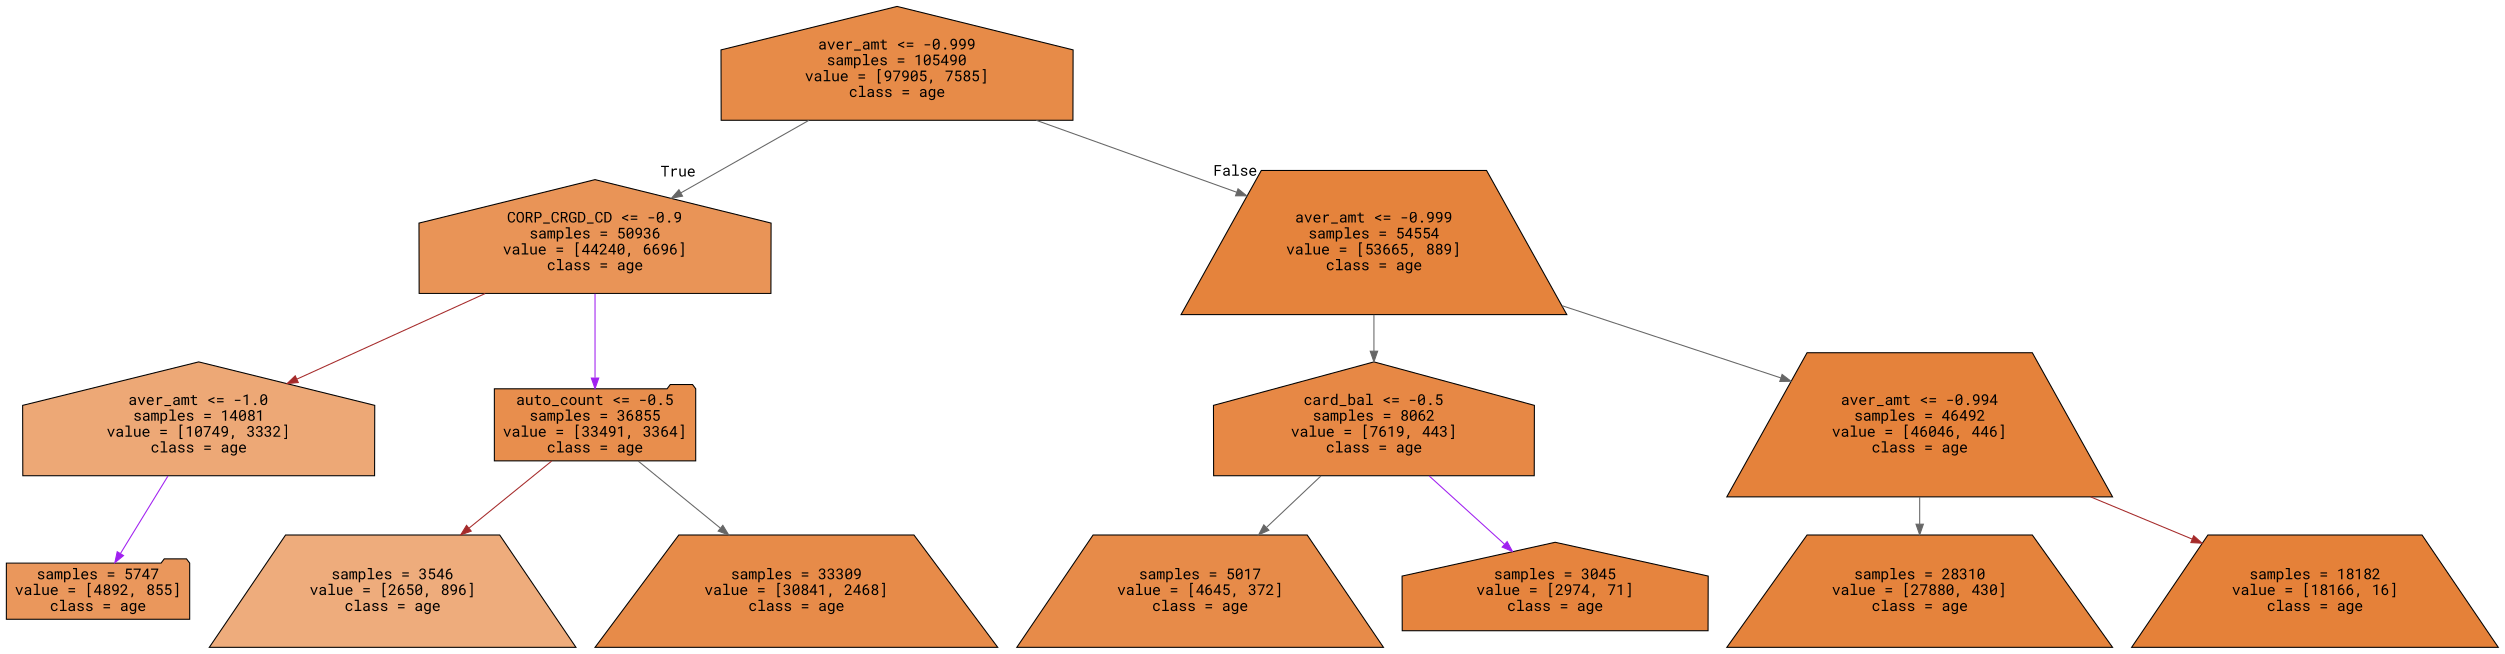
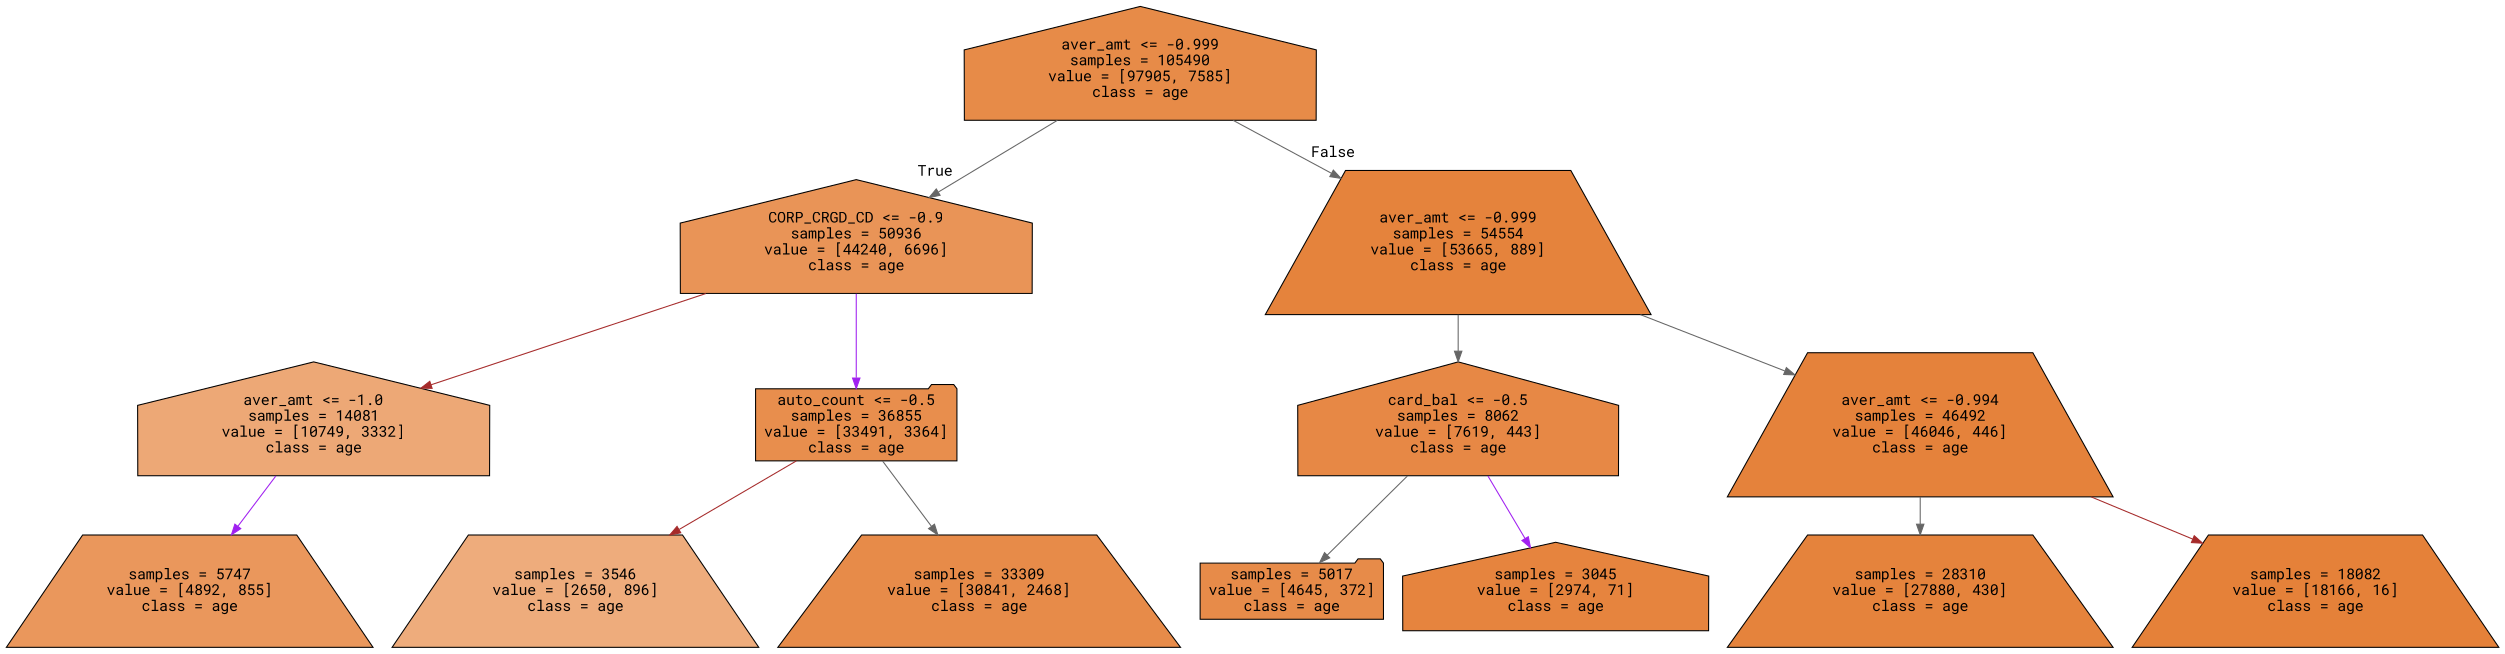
(98, 591) -> (190, 591)
(1200, 591) -> (1292, 591)
(2315, 591) -> (2315, 591)
